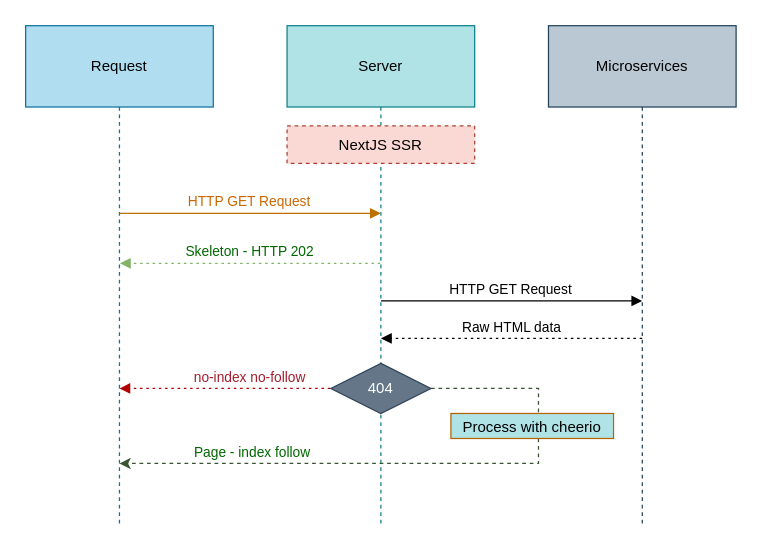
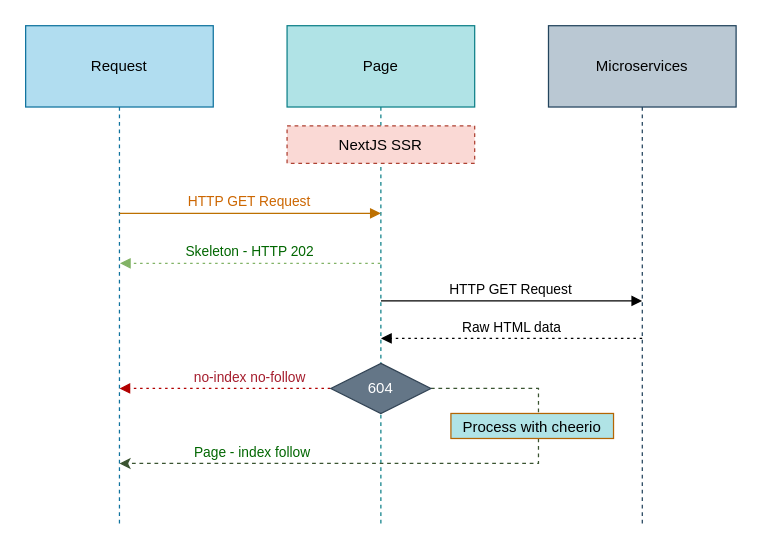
(381, 67) -> (381, 67)
(381, 388) -> (381, 388)
